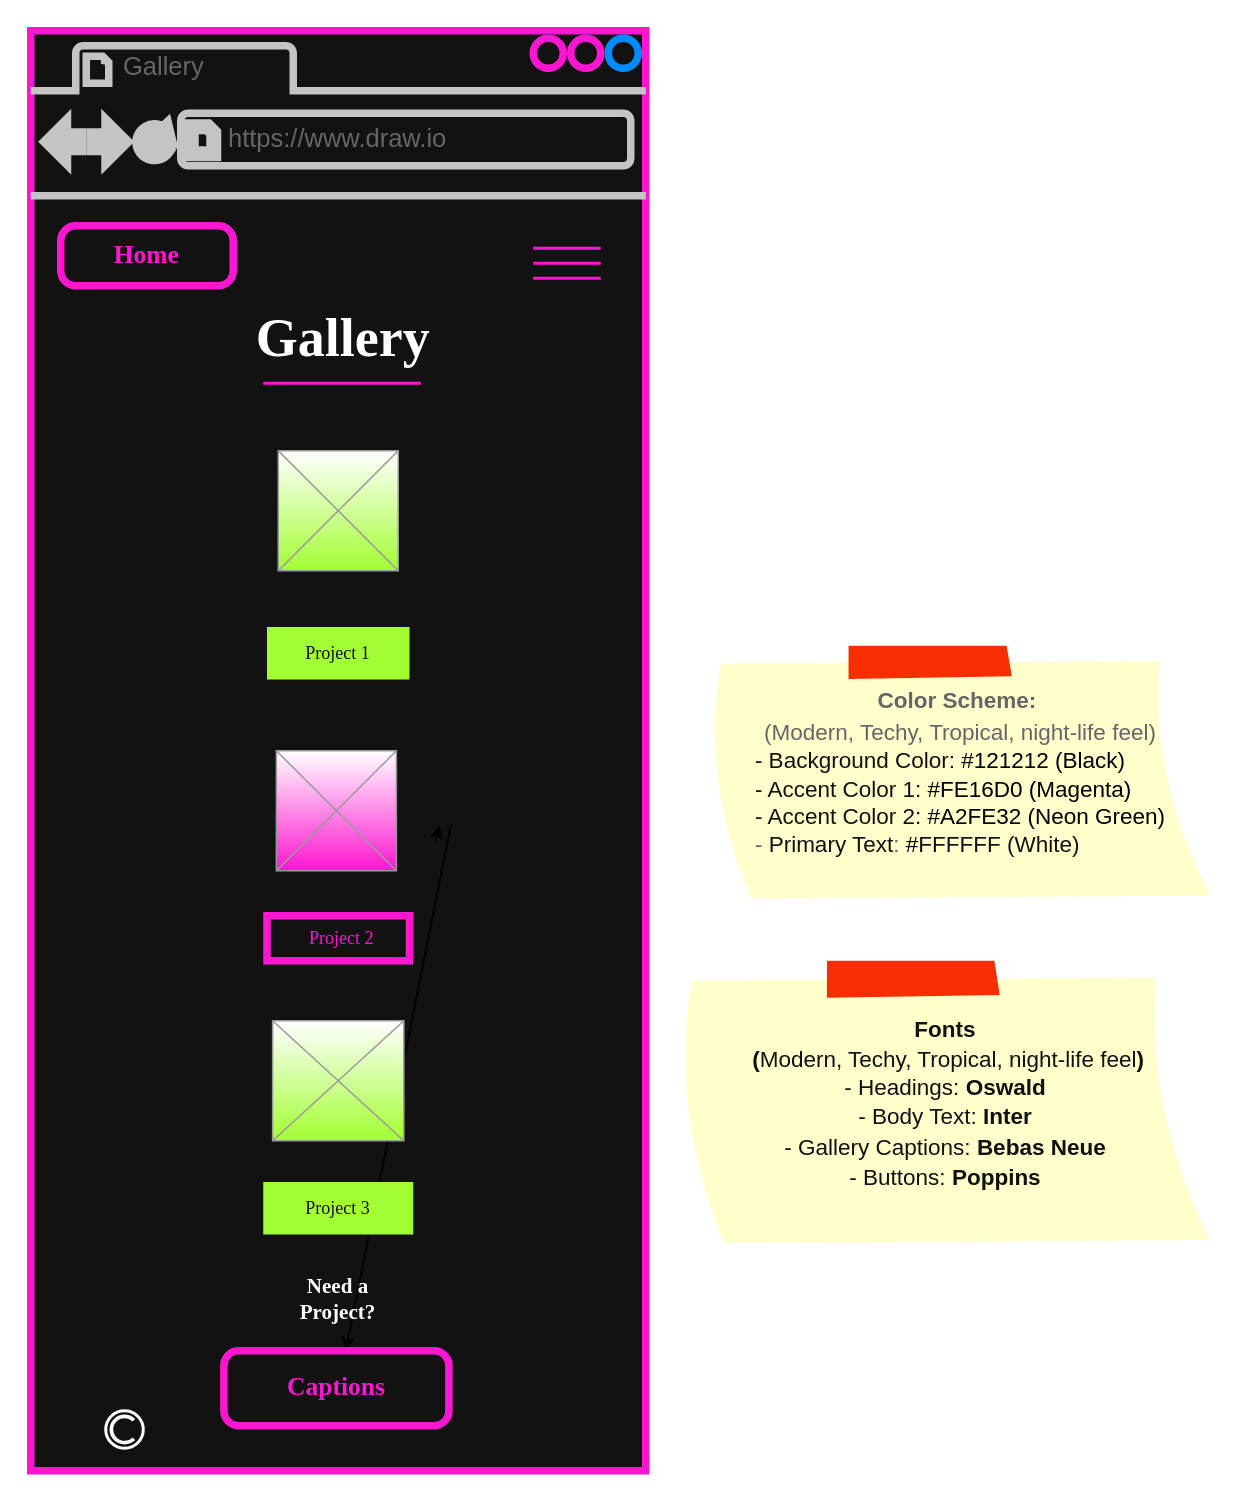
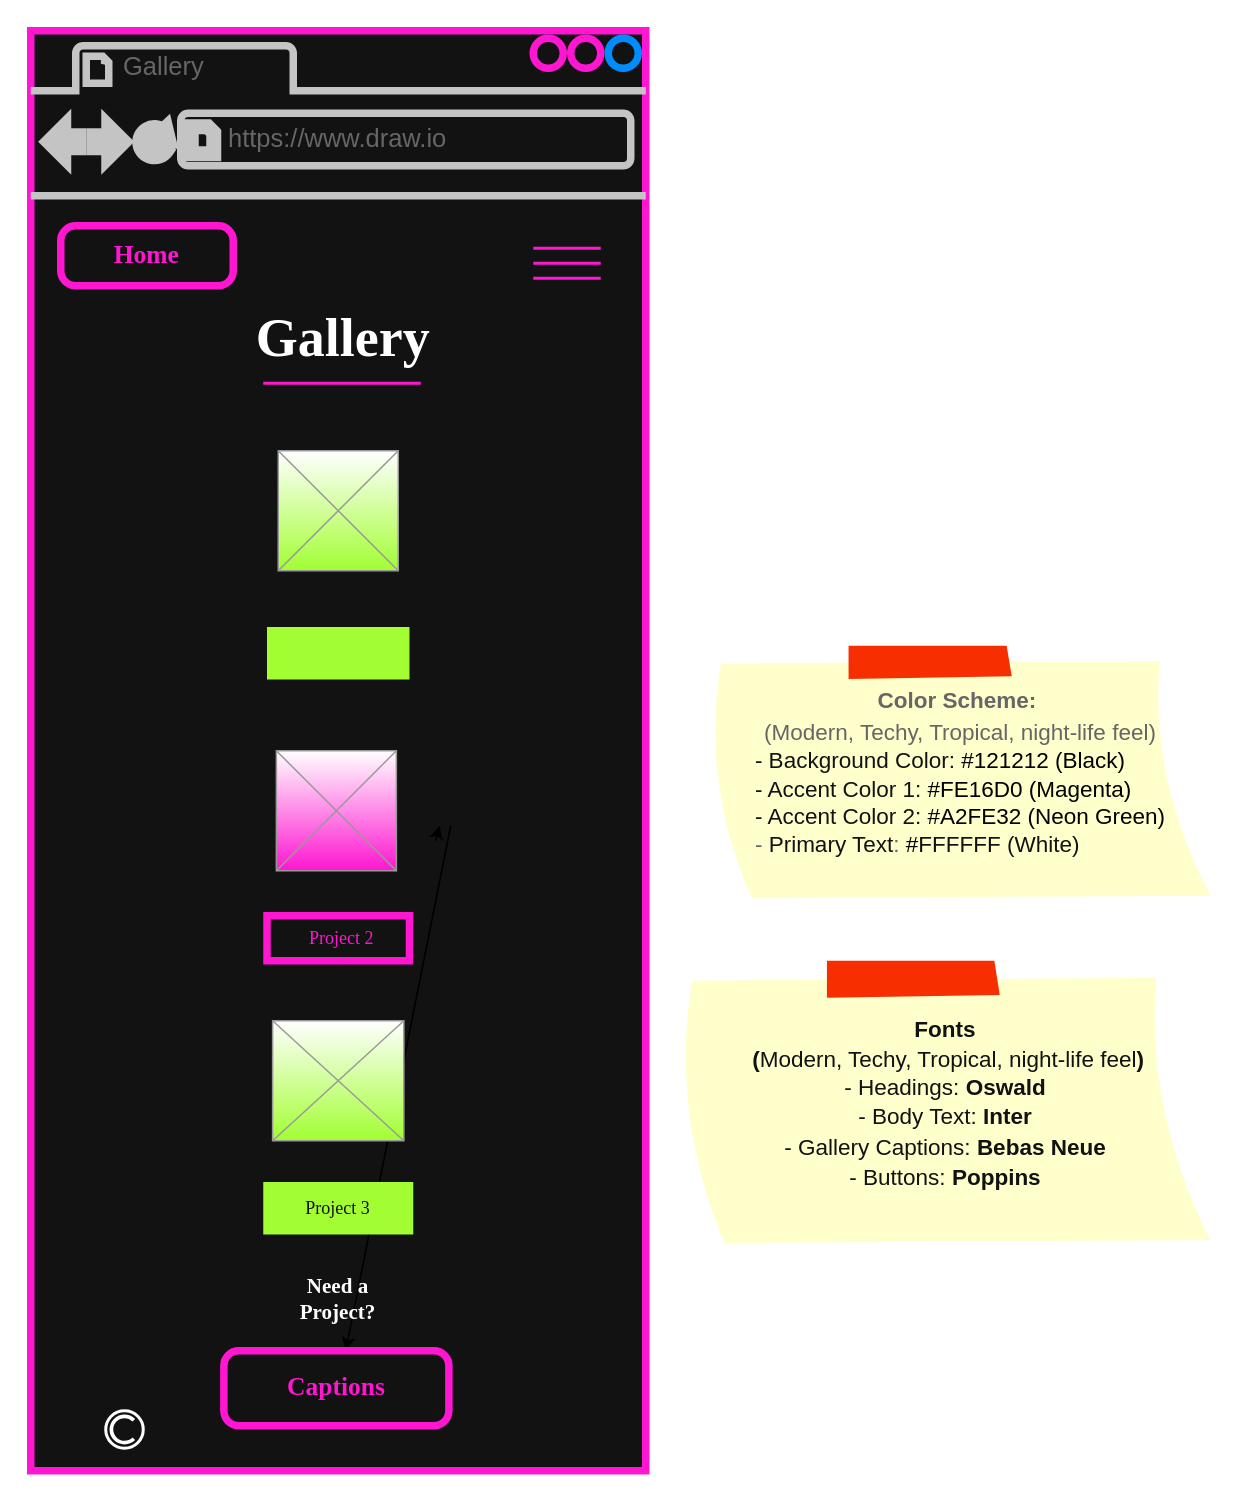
(338, 653) -> none
